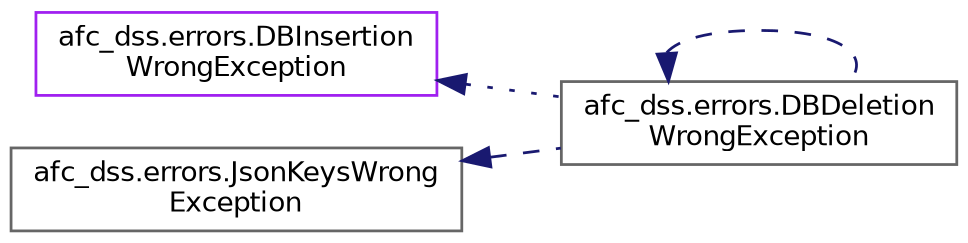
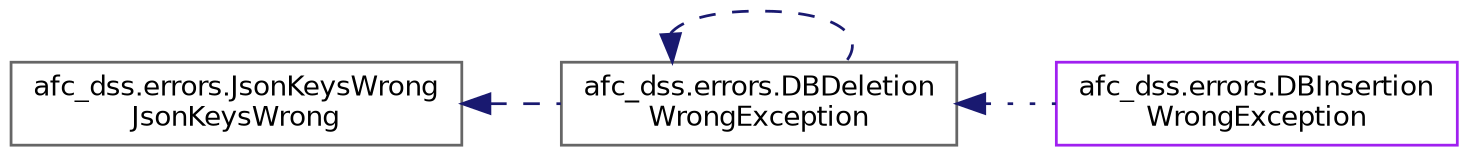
(513, 91) -> (1021, 104)
(236, 189) -> (236, 104)
